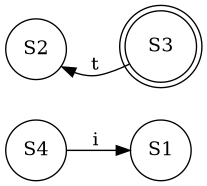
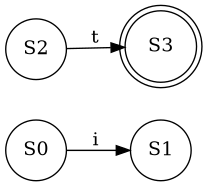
(103, 74) -> (89, 48)
(36, 150) -> (36, 150)
